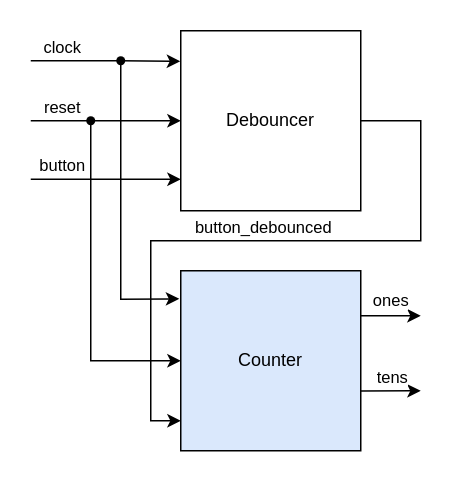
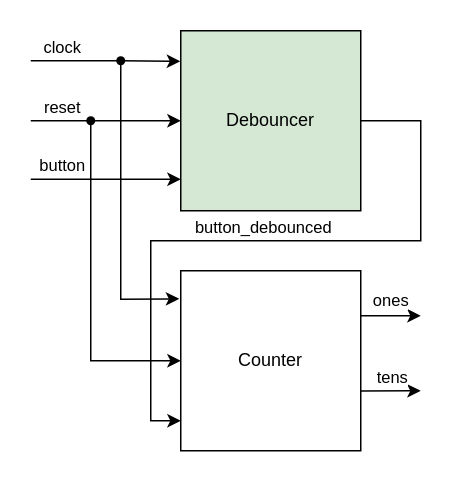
(271, 121) -> (271, 121)
(271, 361) -> (271, 361)
